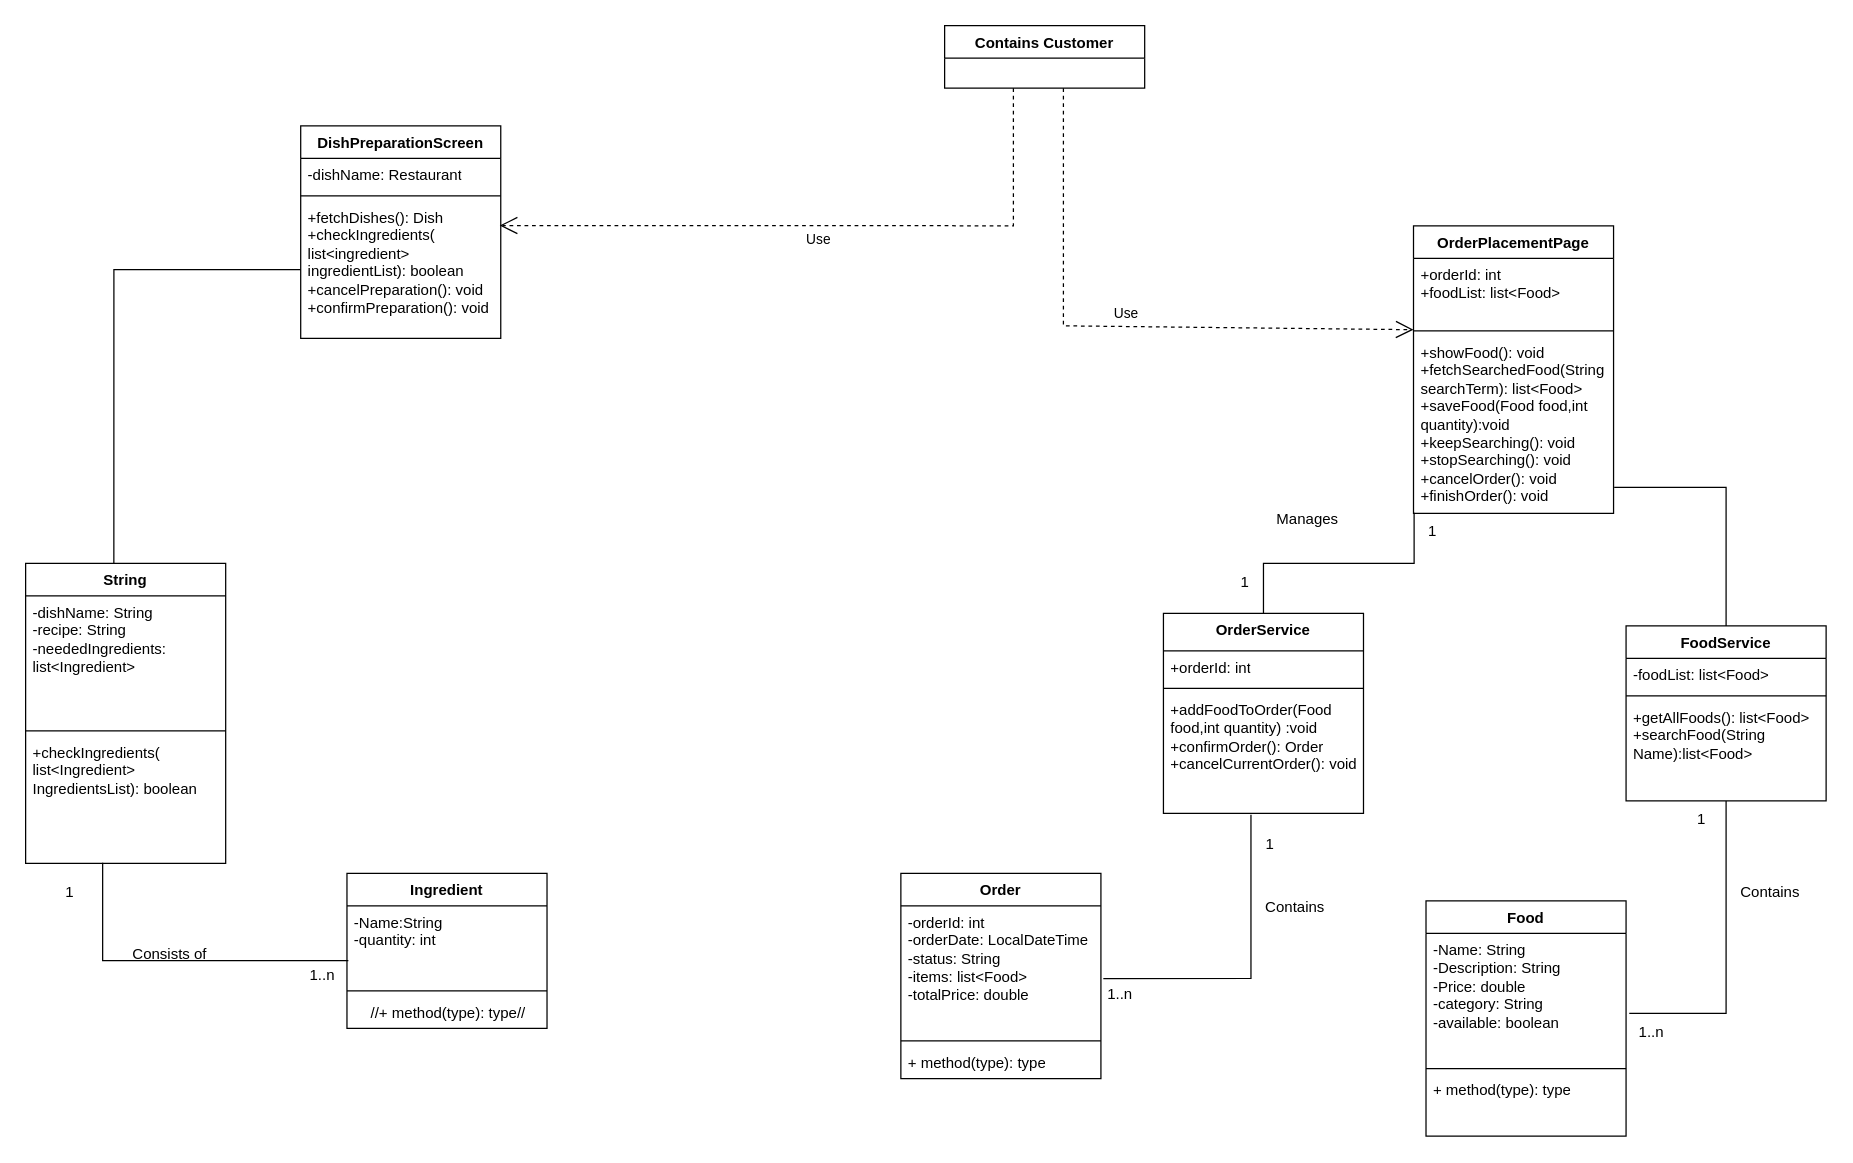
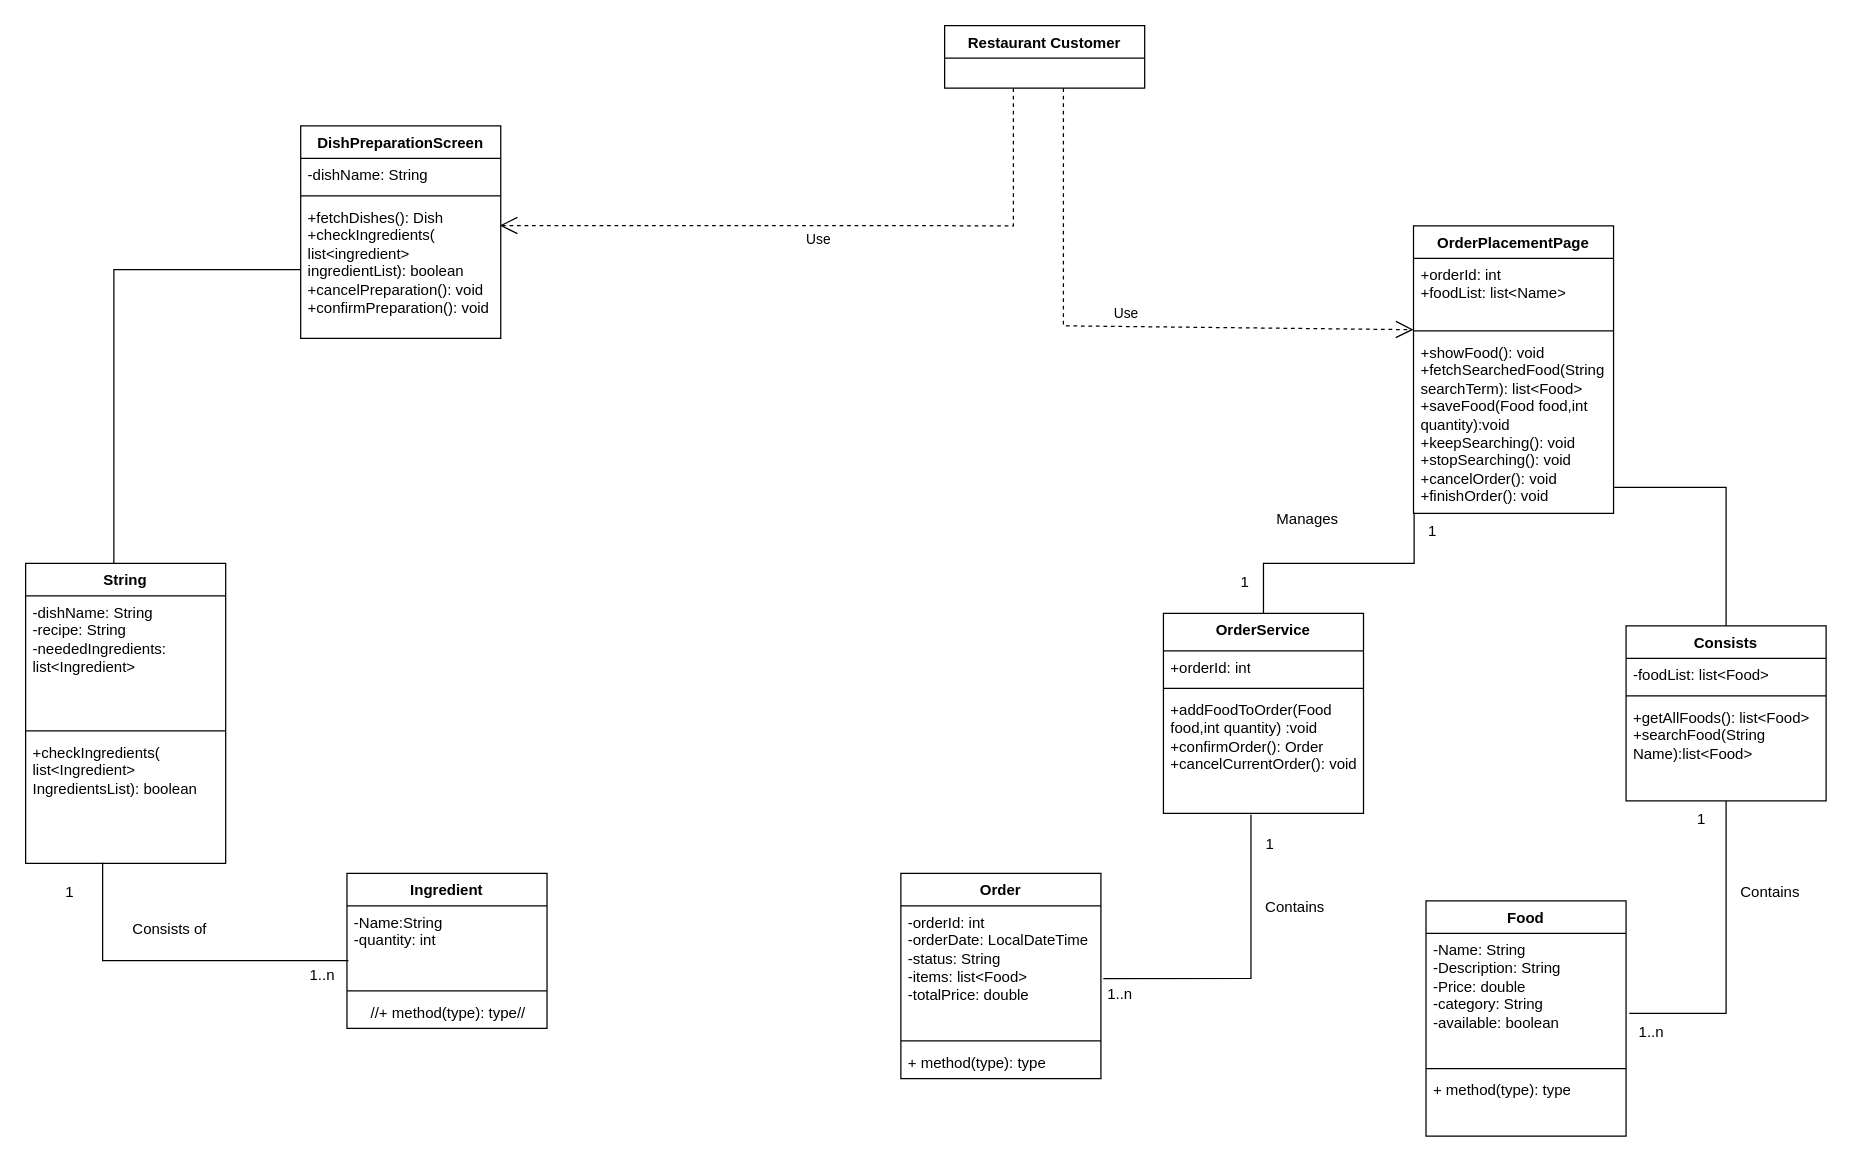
(1044, 43) -> (1044, 43)
(390, 176) -> (372, 176)
(1499, 285) -> (1499, 285)
(1726, 643) -> (1726, 643)
(169, 954) -> (169, 929)
